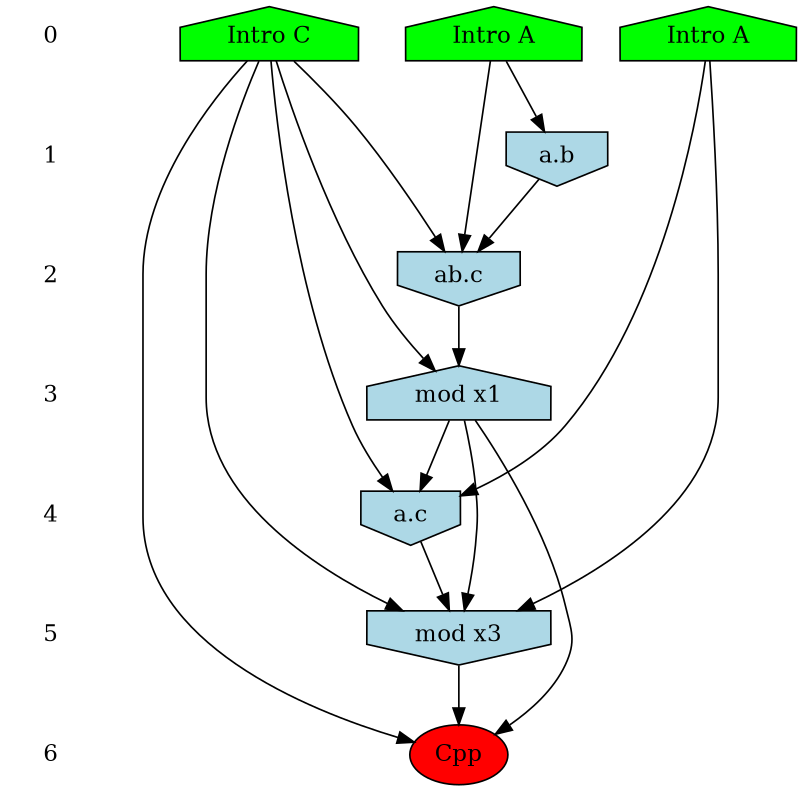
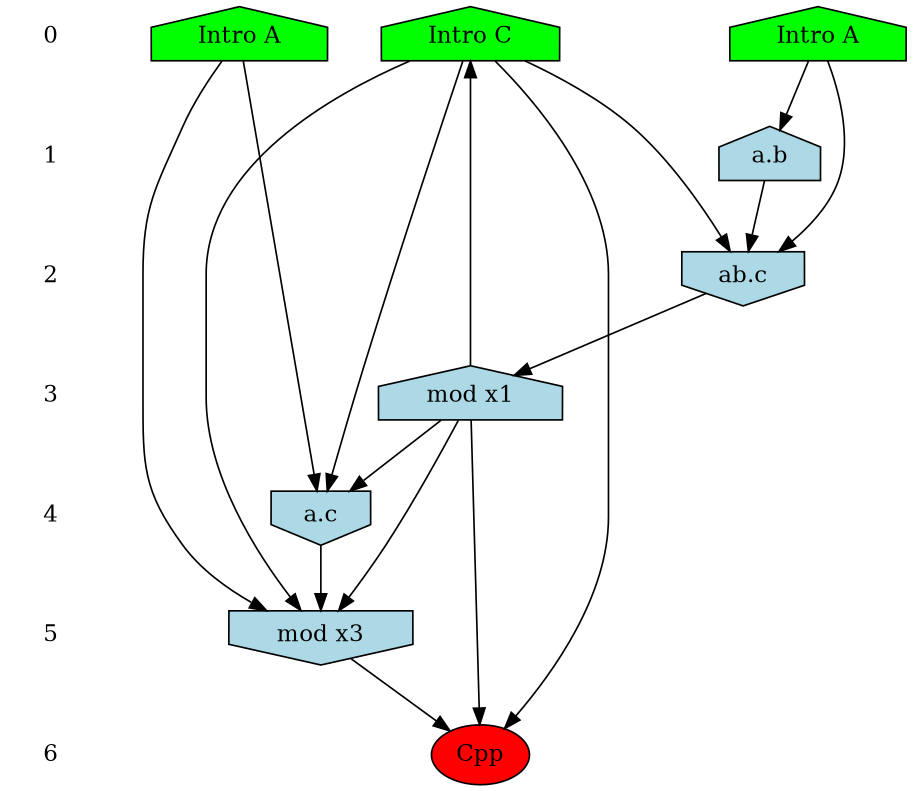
(557, 156) -> (770, 156)
(336, 217) -> (470, 222)
